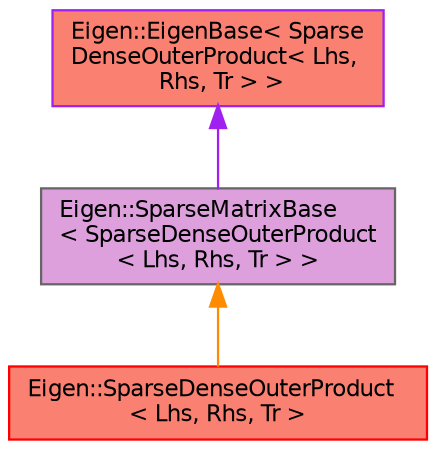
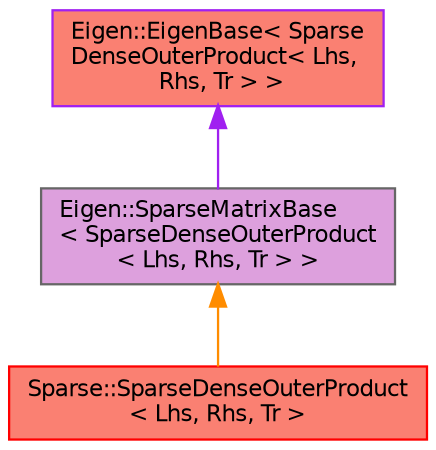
(218, 403) -> (218, 403)
